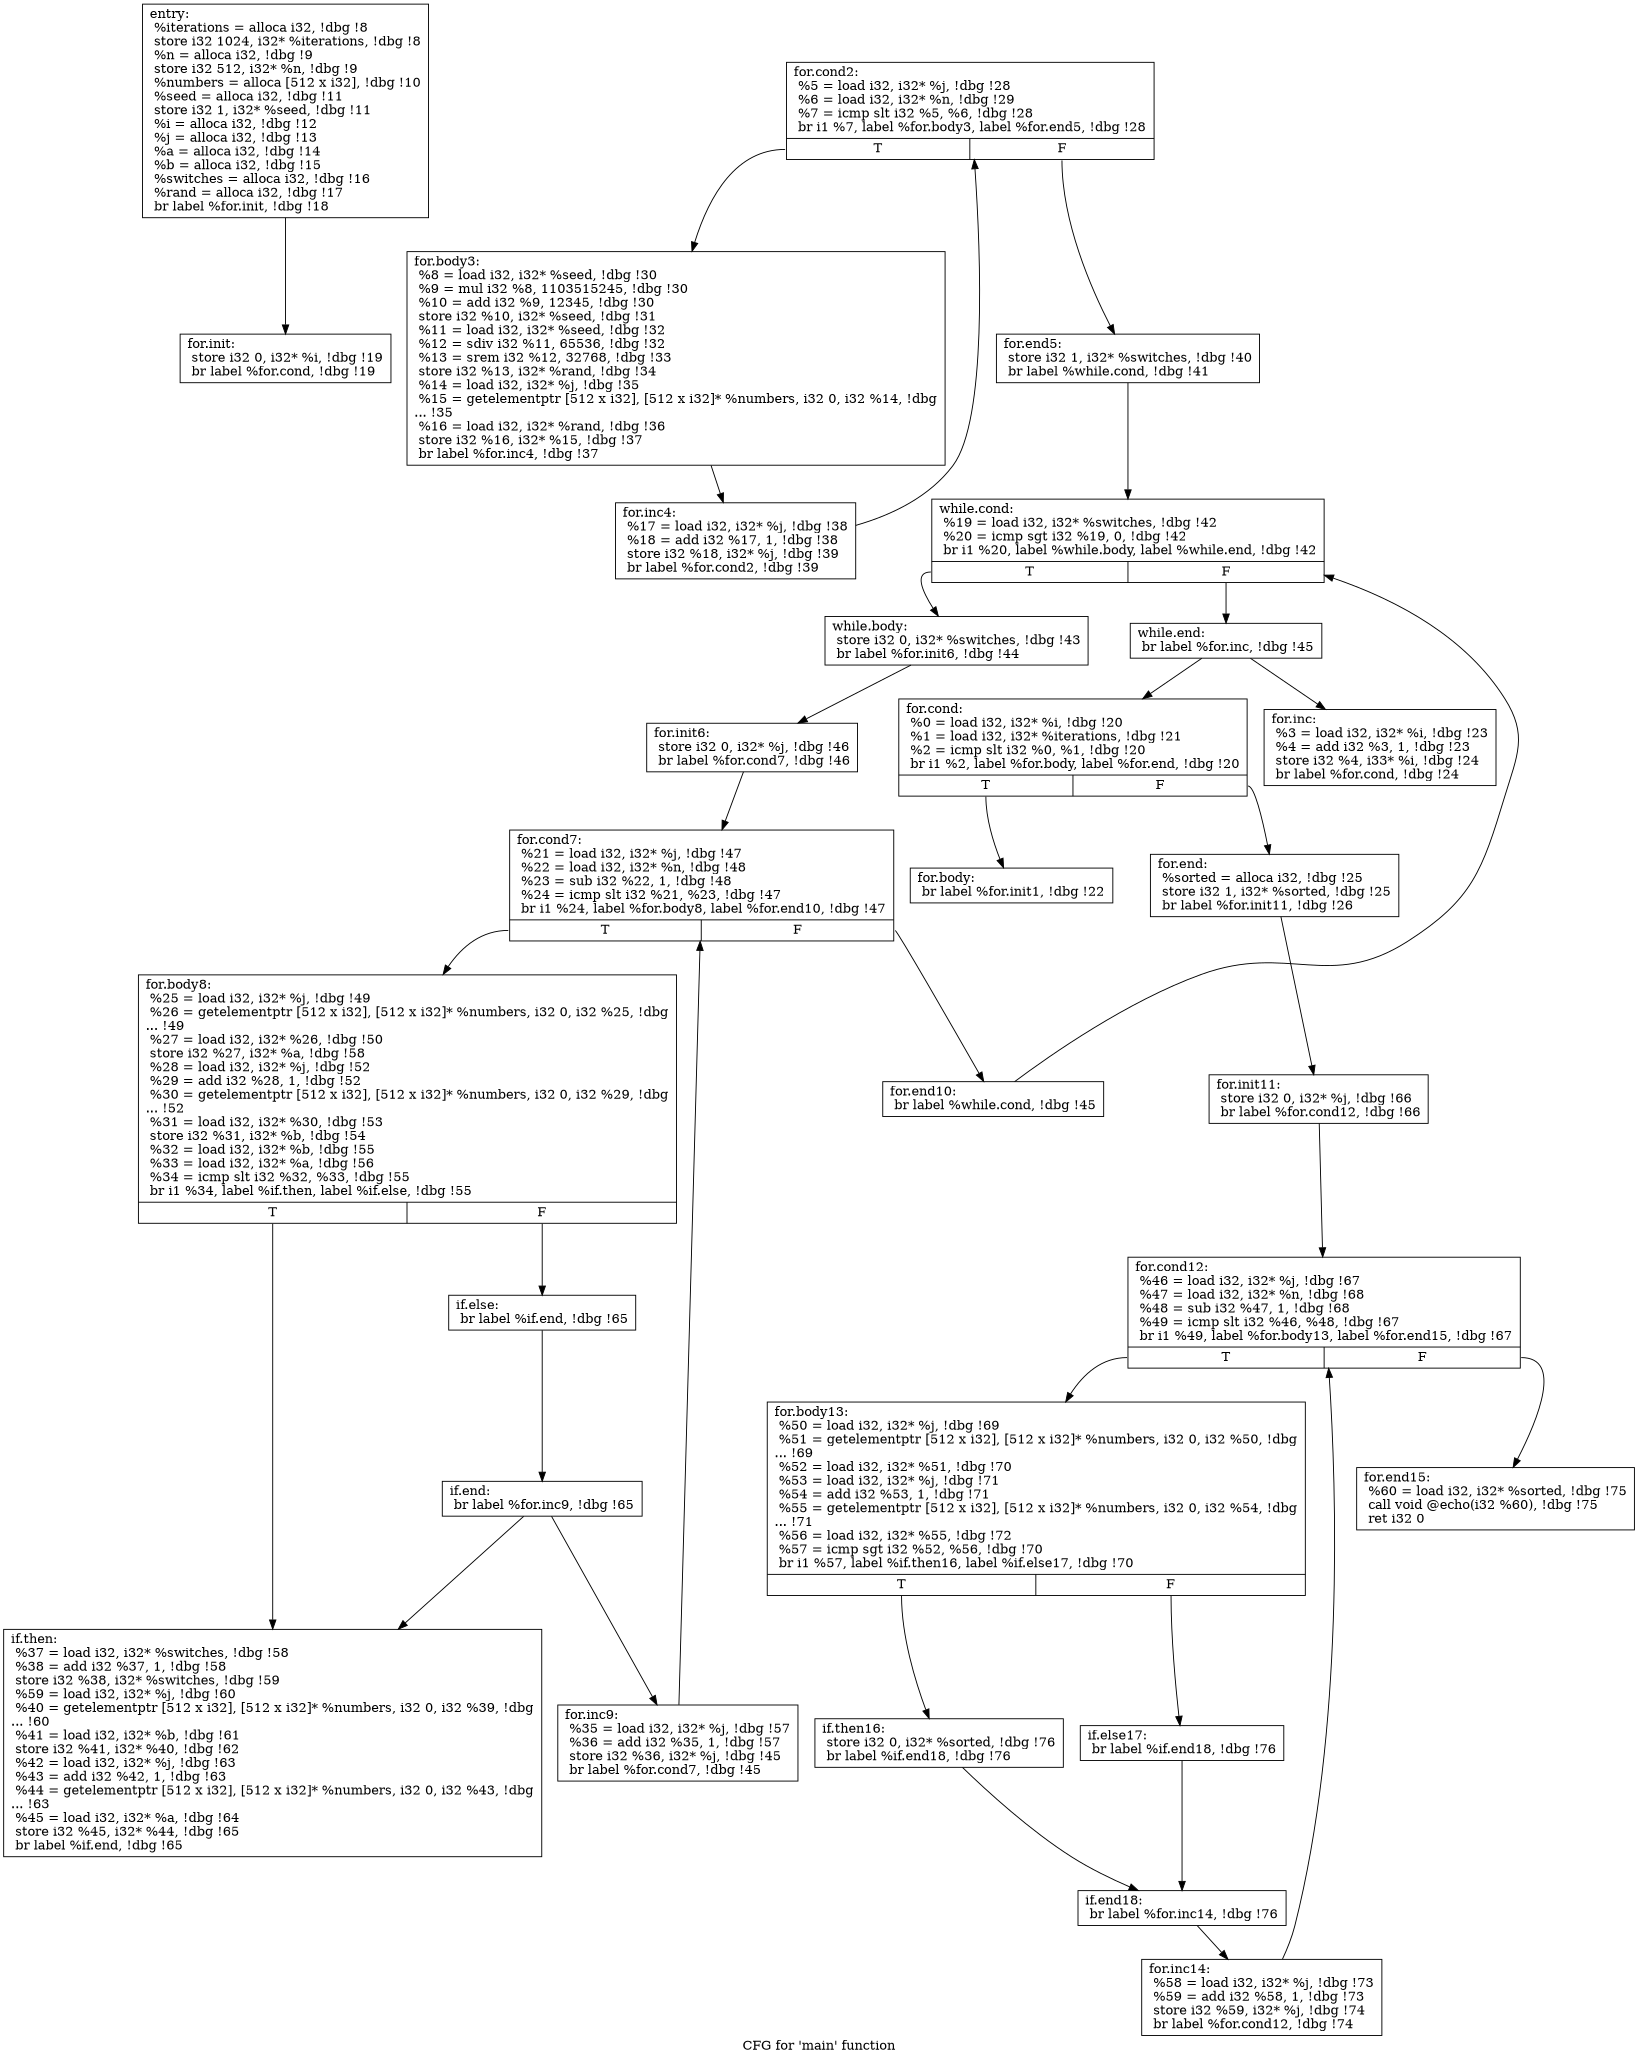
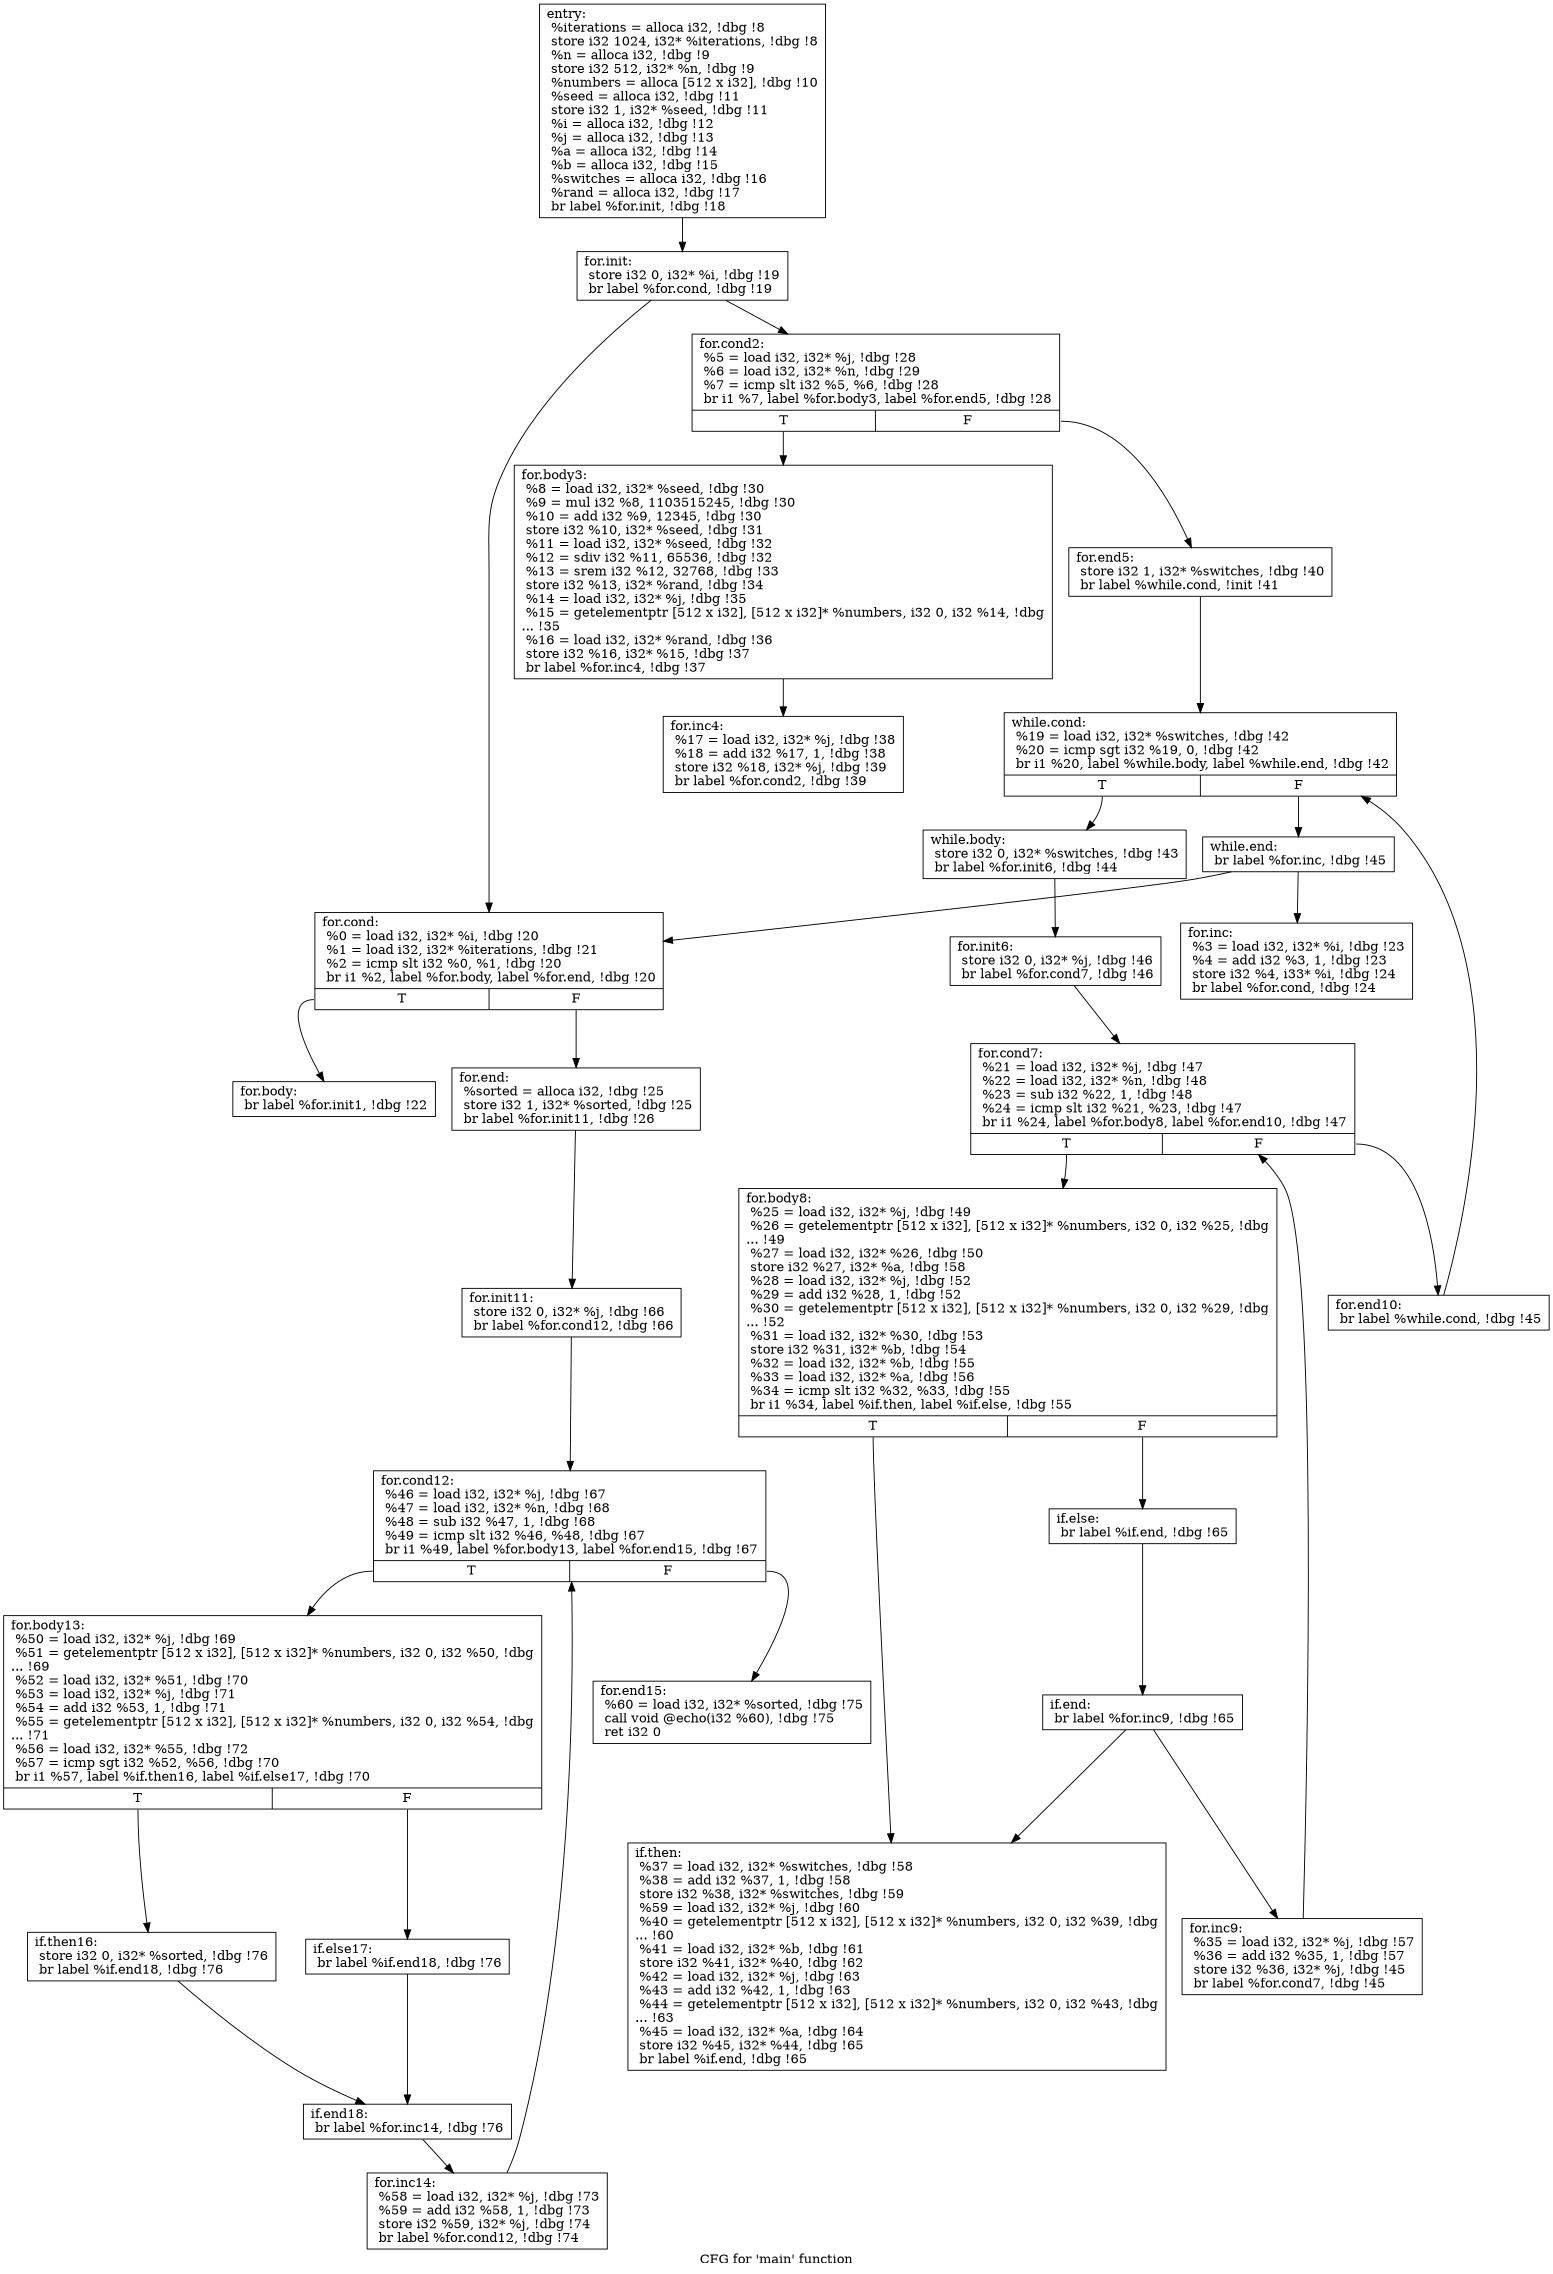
(1107, 372) -> (1178, 585)
(976, 377) -> (753, 315)
none -> (489, 572)
